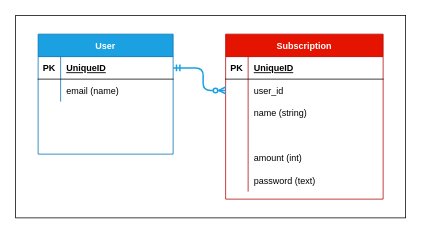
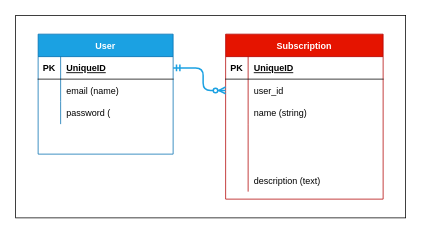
none -> (117, 113)
(315, 158) -> none
(290, 181) -> (295, 181)
